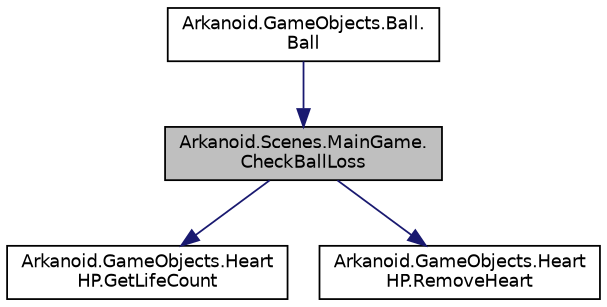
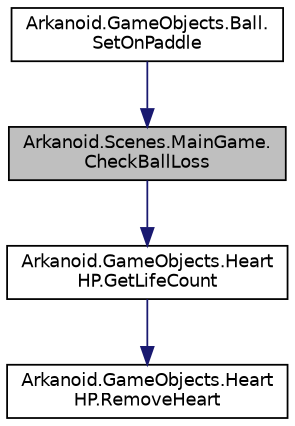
(304, 35) -> (147, 35)
(375, 208) -> (147, 323)
